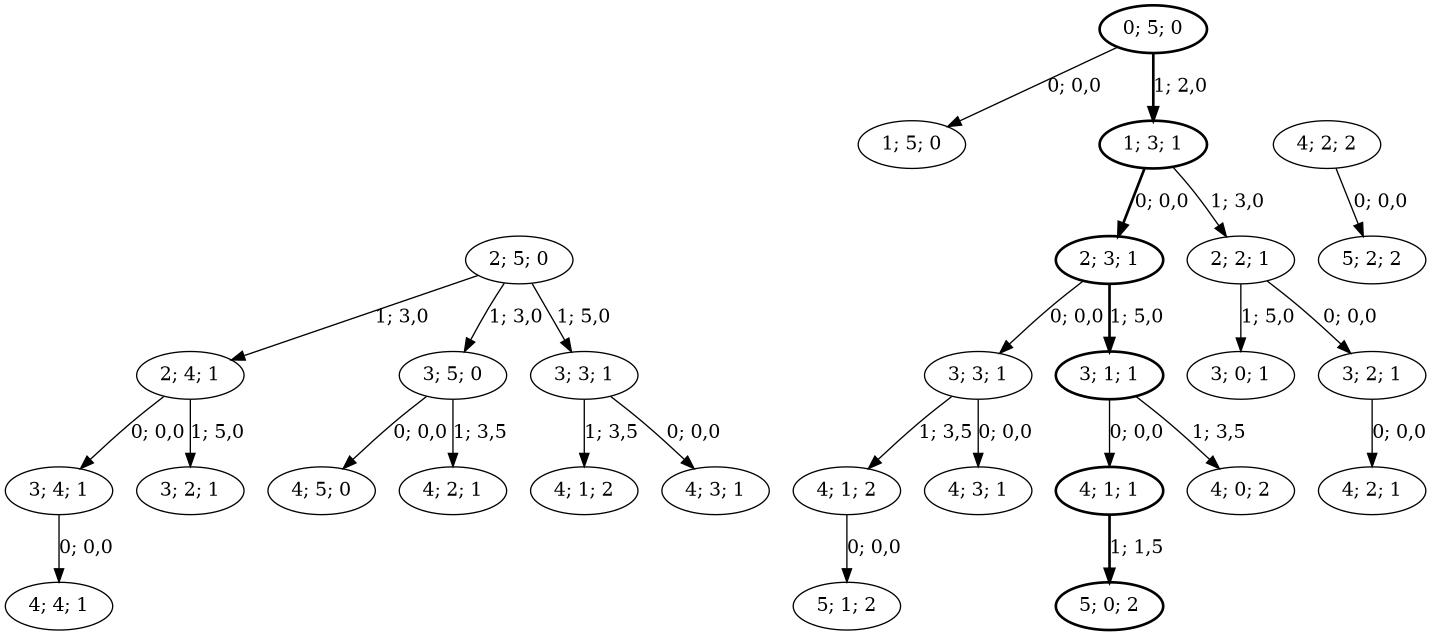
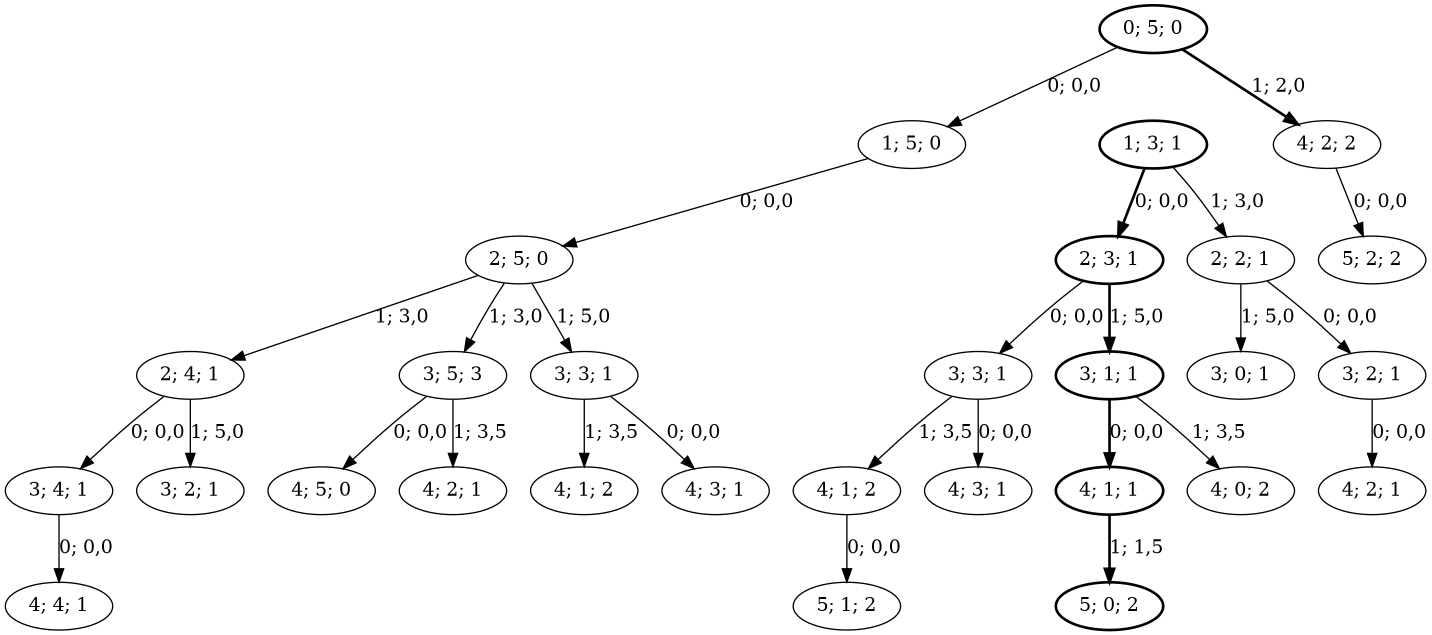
(1153, 80) -> (1235, 83)
none -> (722, 200)
(453, 375) -> (453, 375)
(1110, 426) -> (1110, 426)
